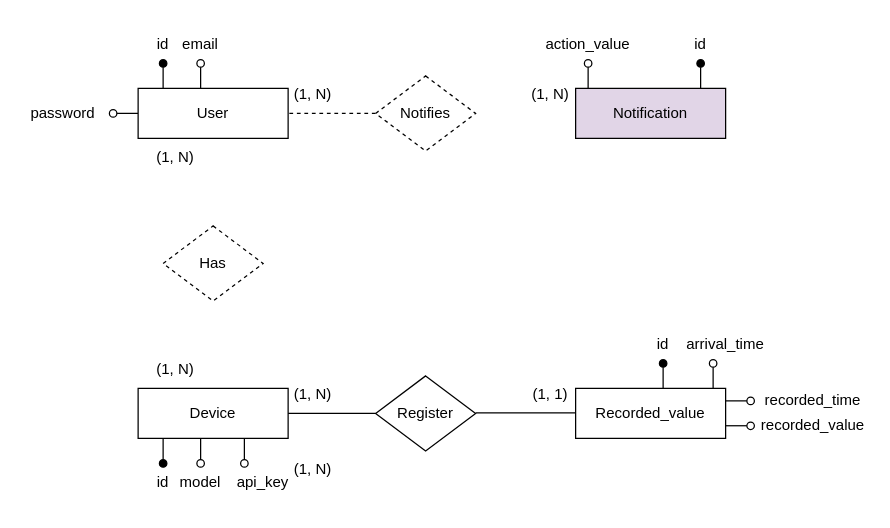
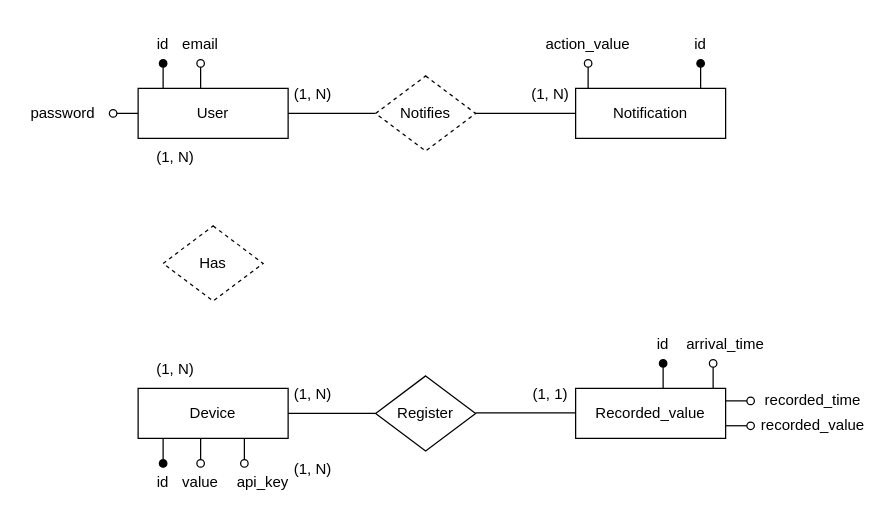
(332, 113) -> (332, 113)
none -> (526, 113)
(651, 113) -> (651, 113)
(201, 482) -> (201, 482)
